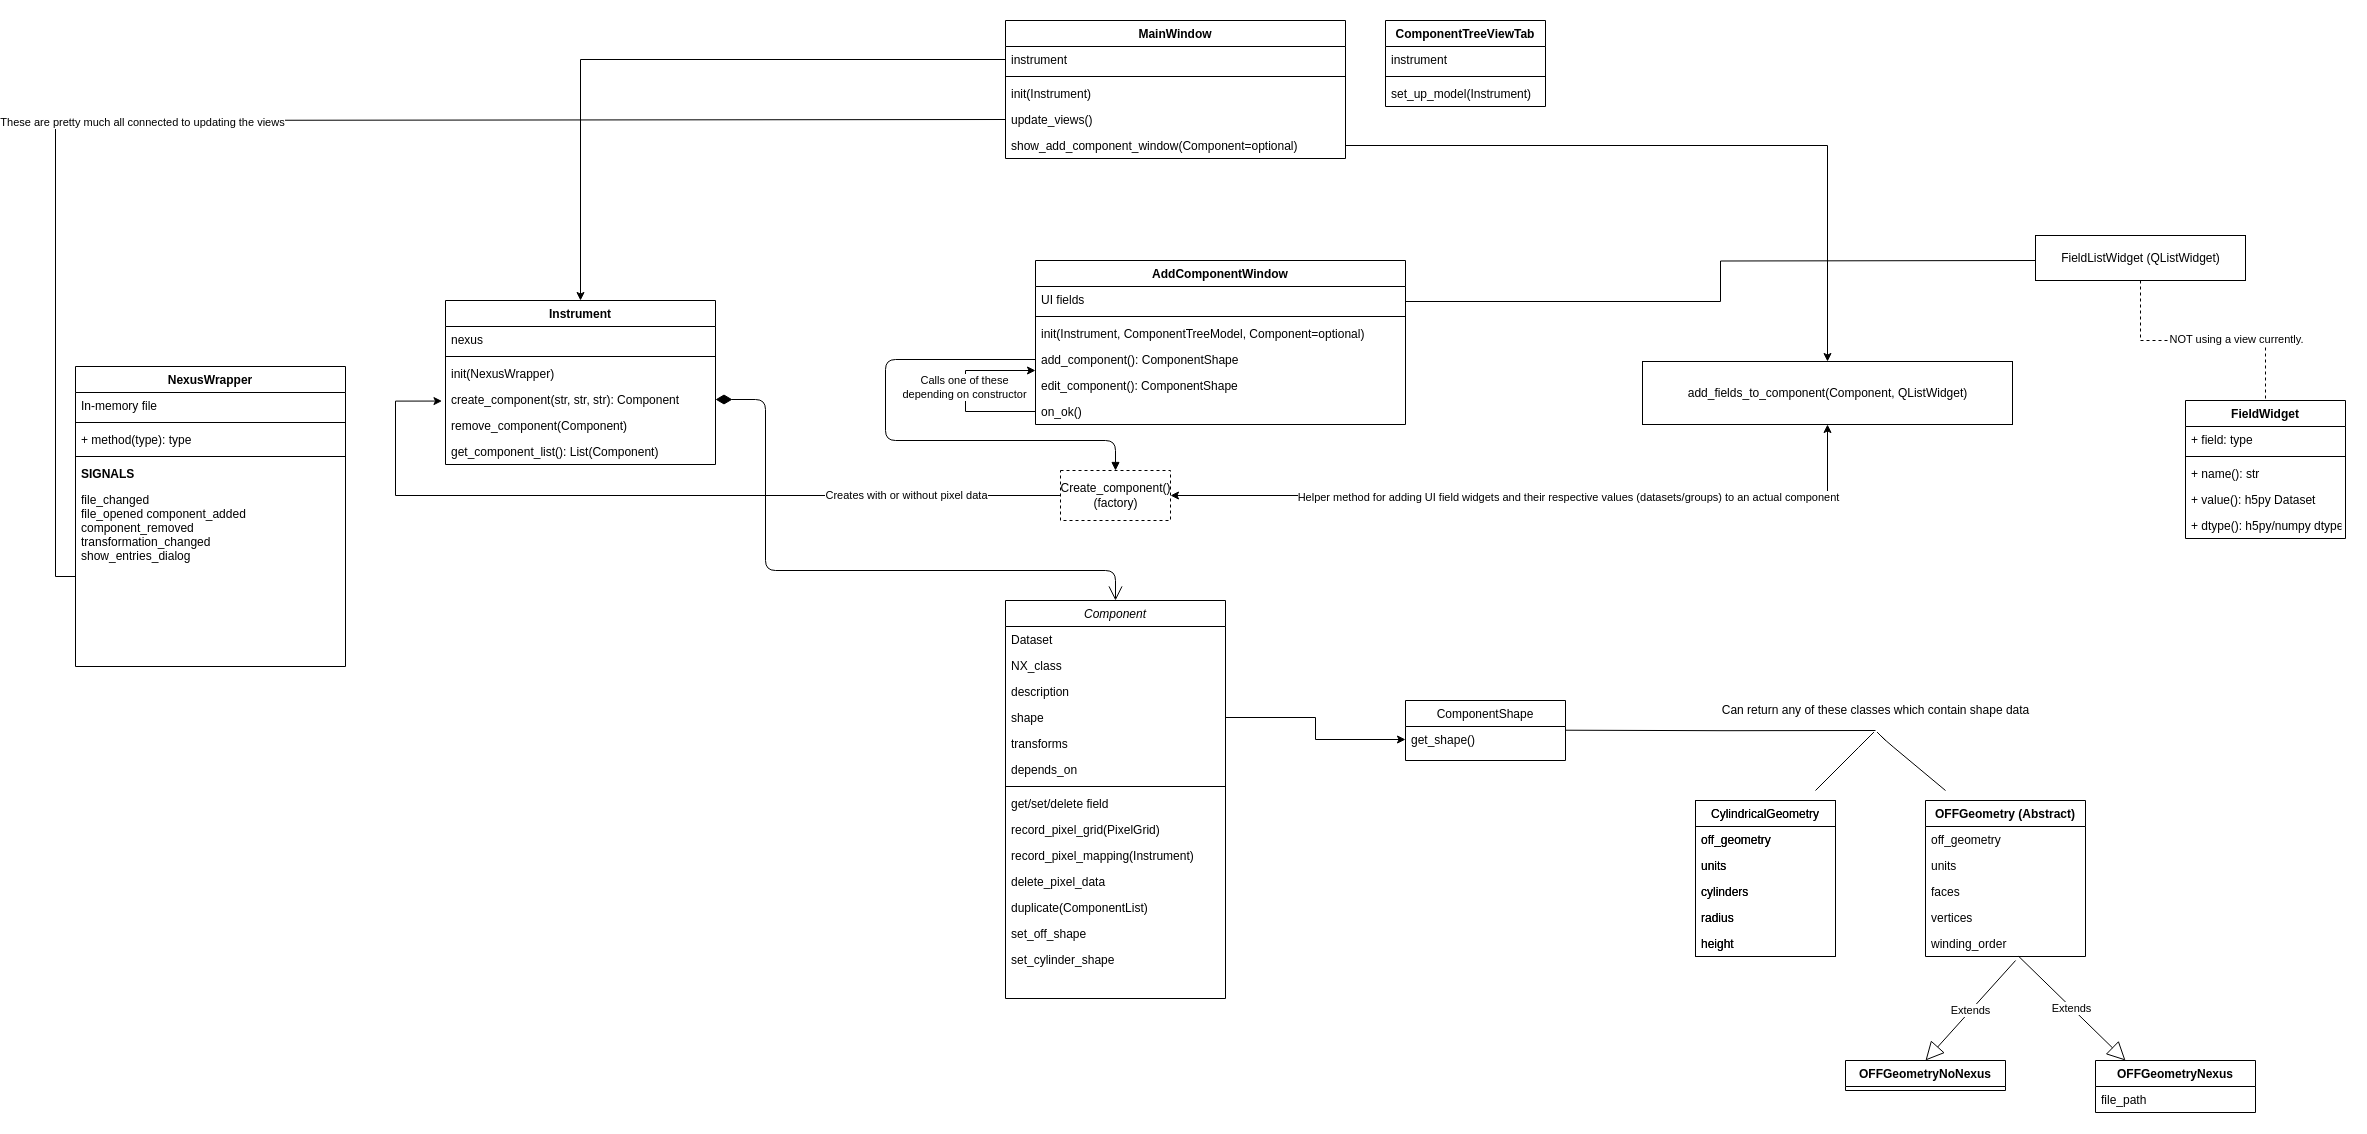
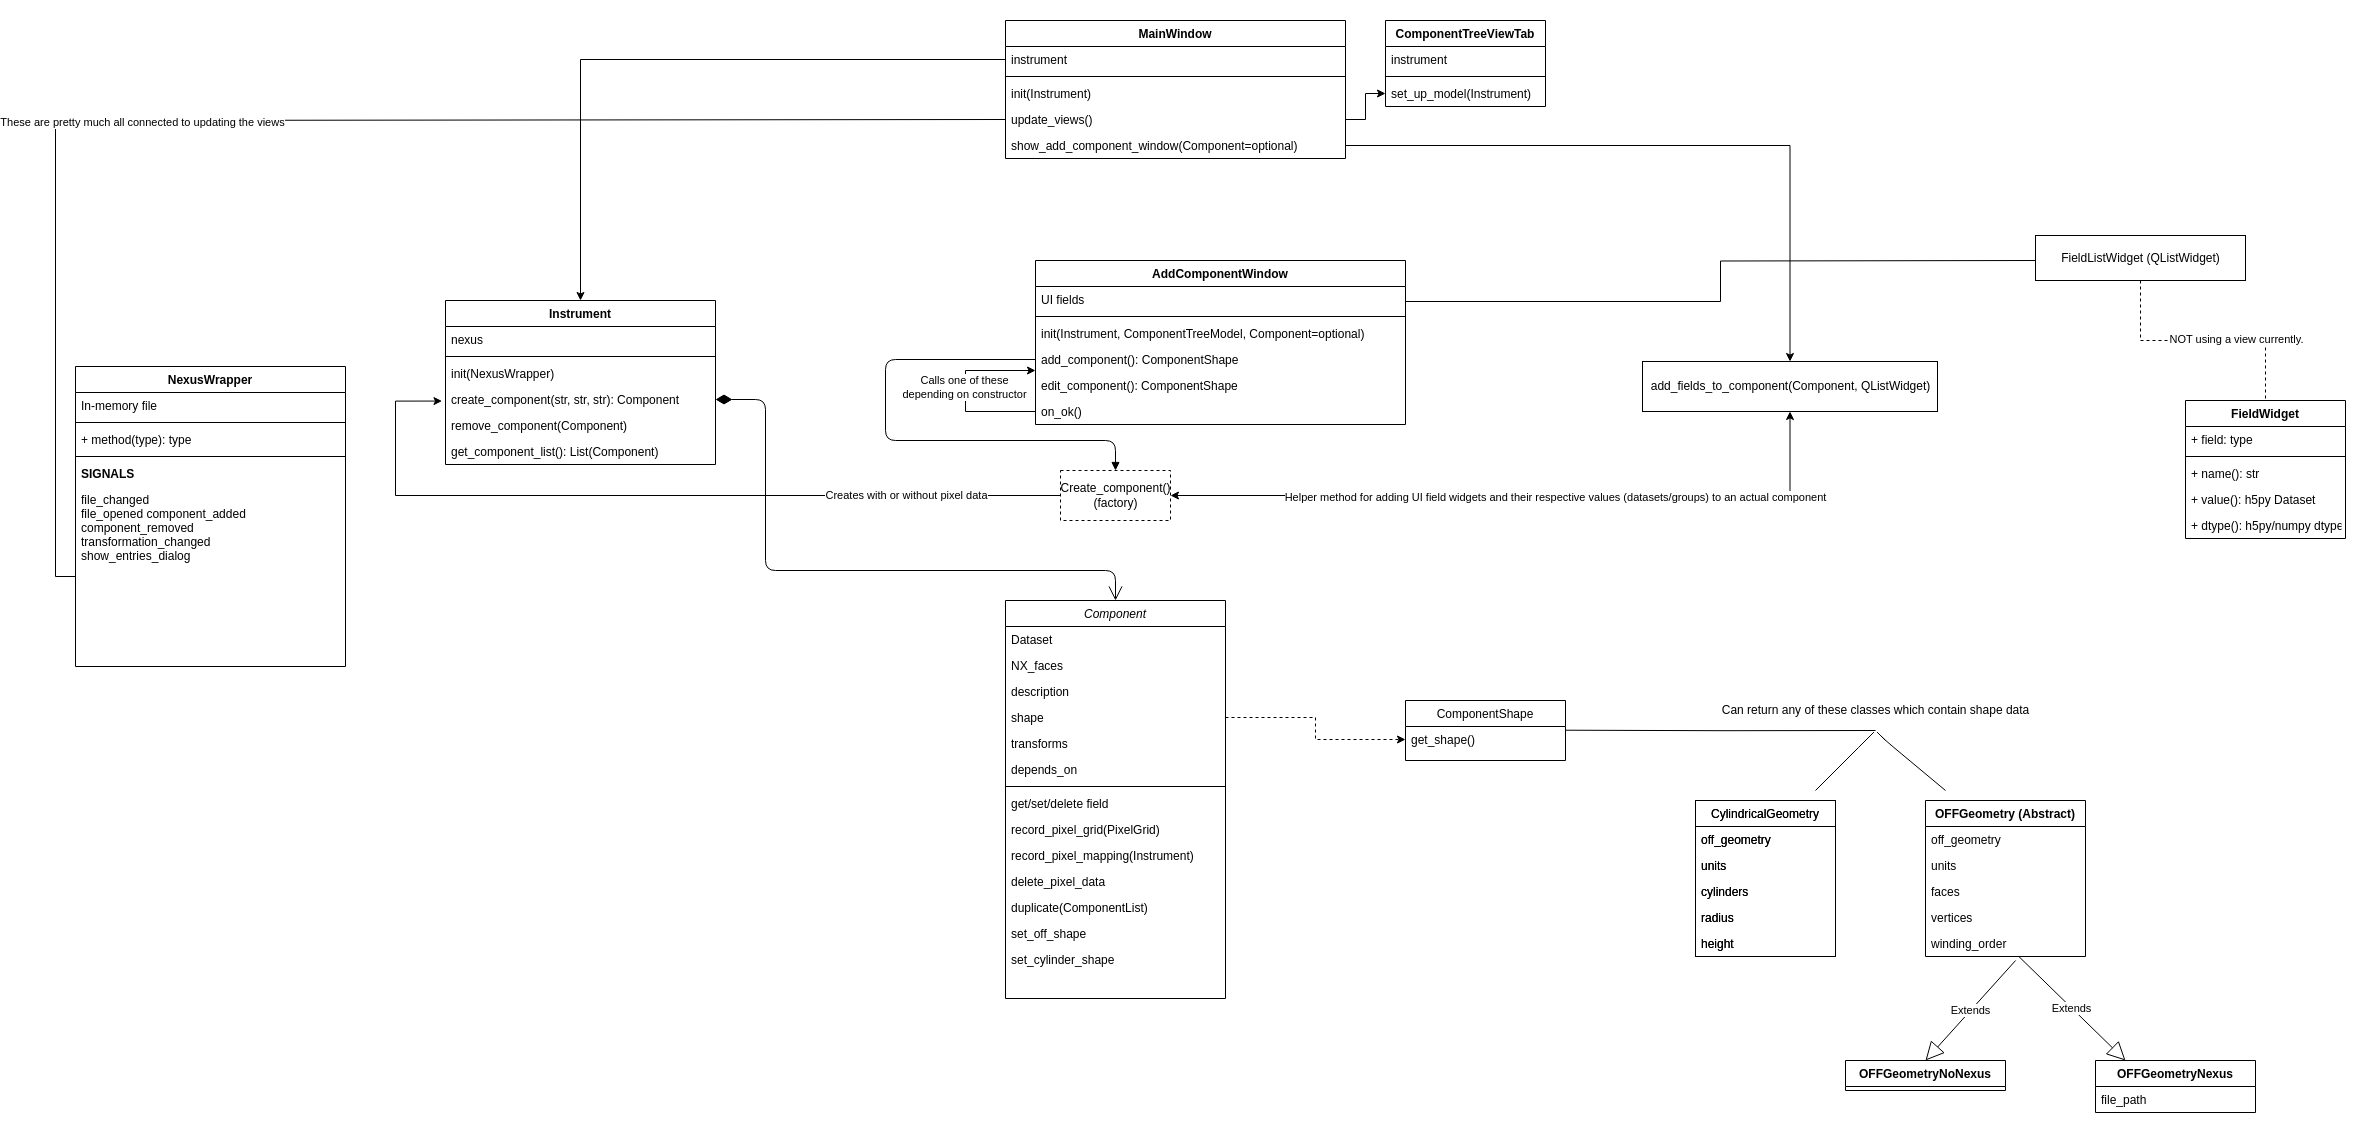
none -> (1366, 110)
(1828, 393) -> (1790, 387)
(1036, 666) -> (1038, 666)
(1316, 725) -> (1316, 725)
